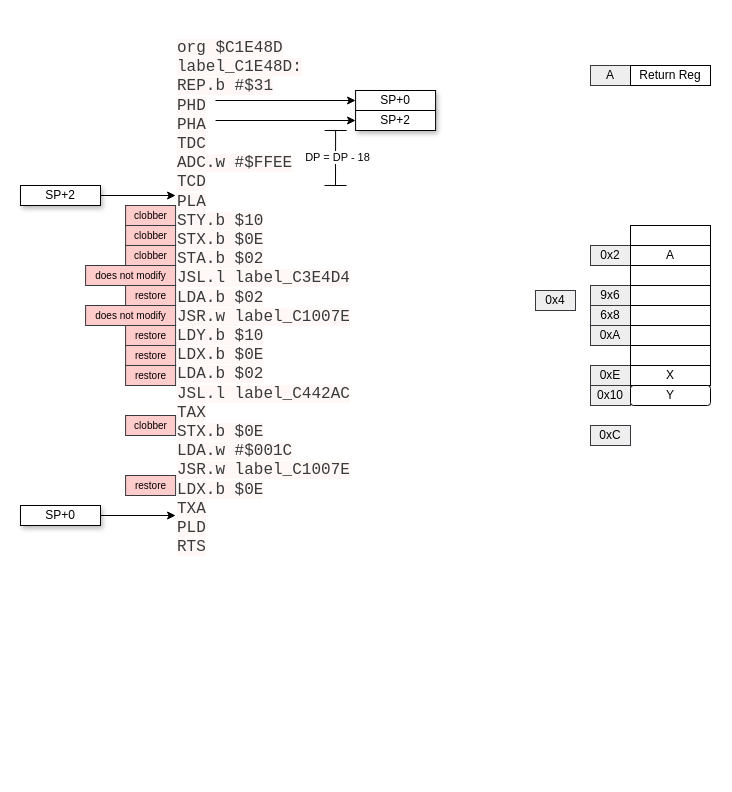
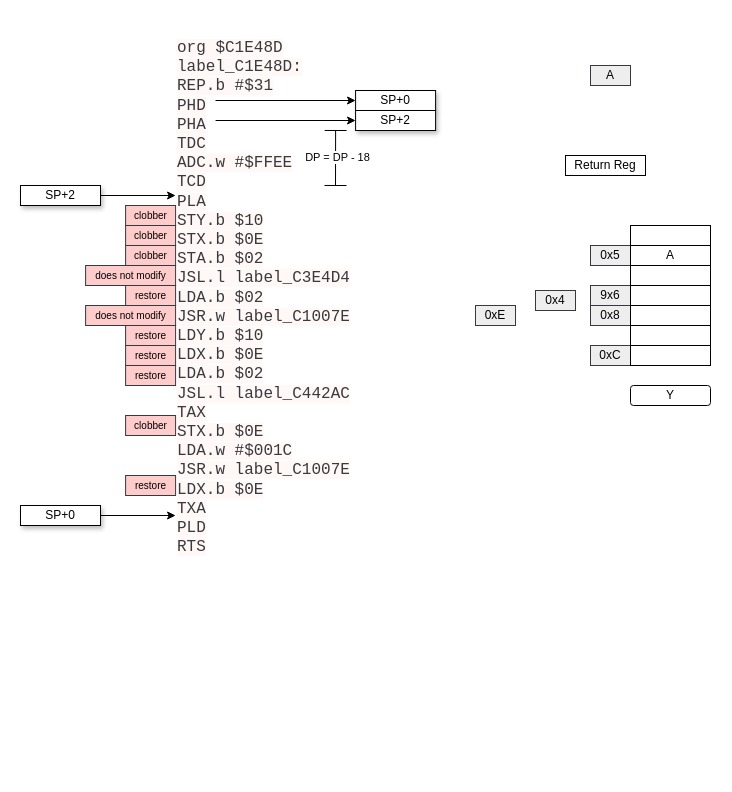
(671, 76) -> (606, 166)
(611, 256) -> (611, 256)
(611, 316) -> (611, 316)
(611, 336) -> none
(611, 376) -> (496, 316)
(671, 376) -> none
(611, 396) -> none
(611, 436) -> (611, 356)
